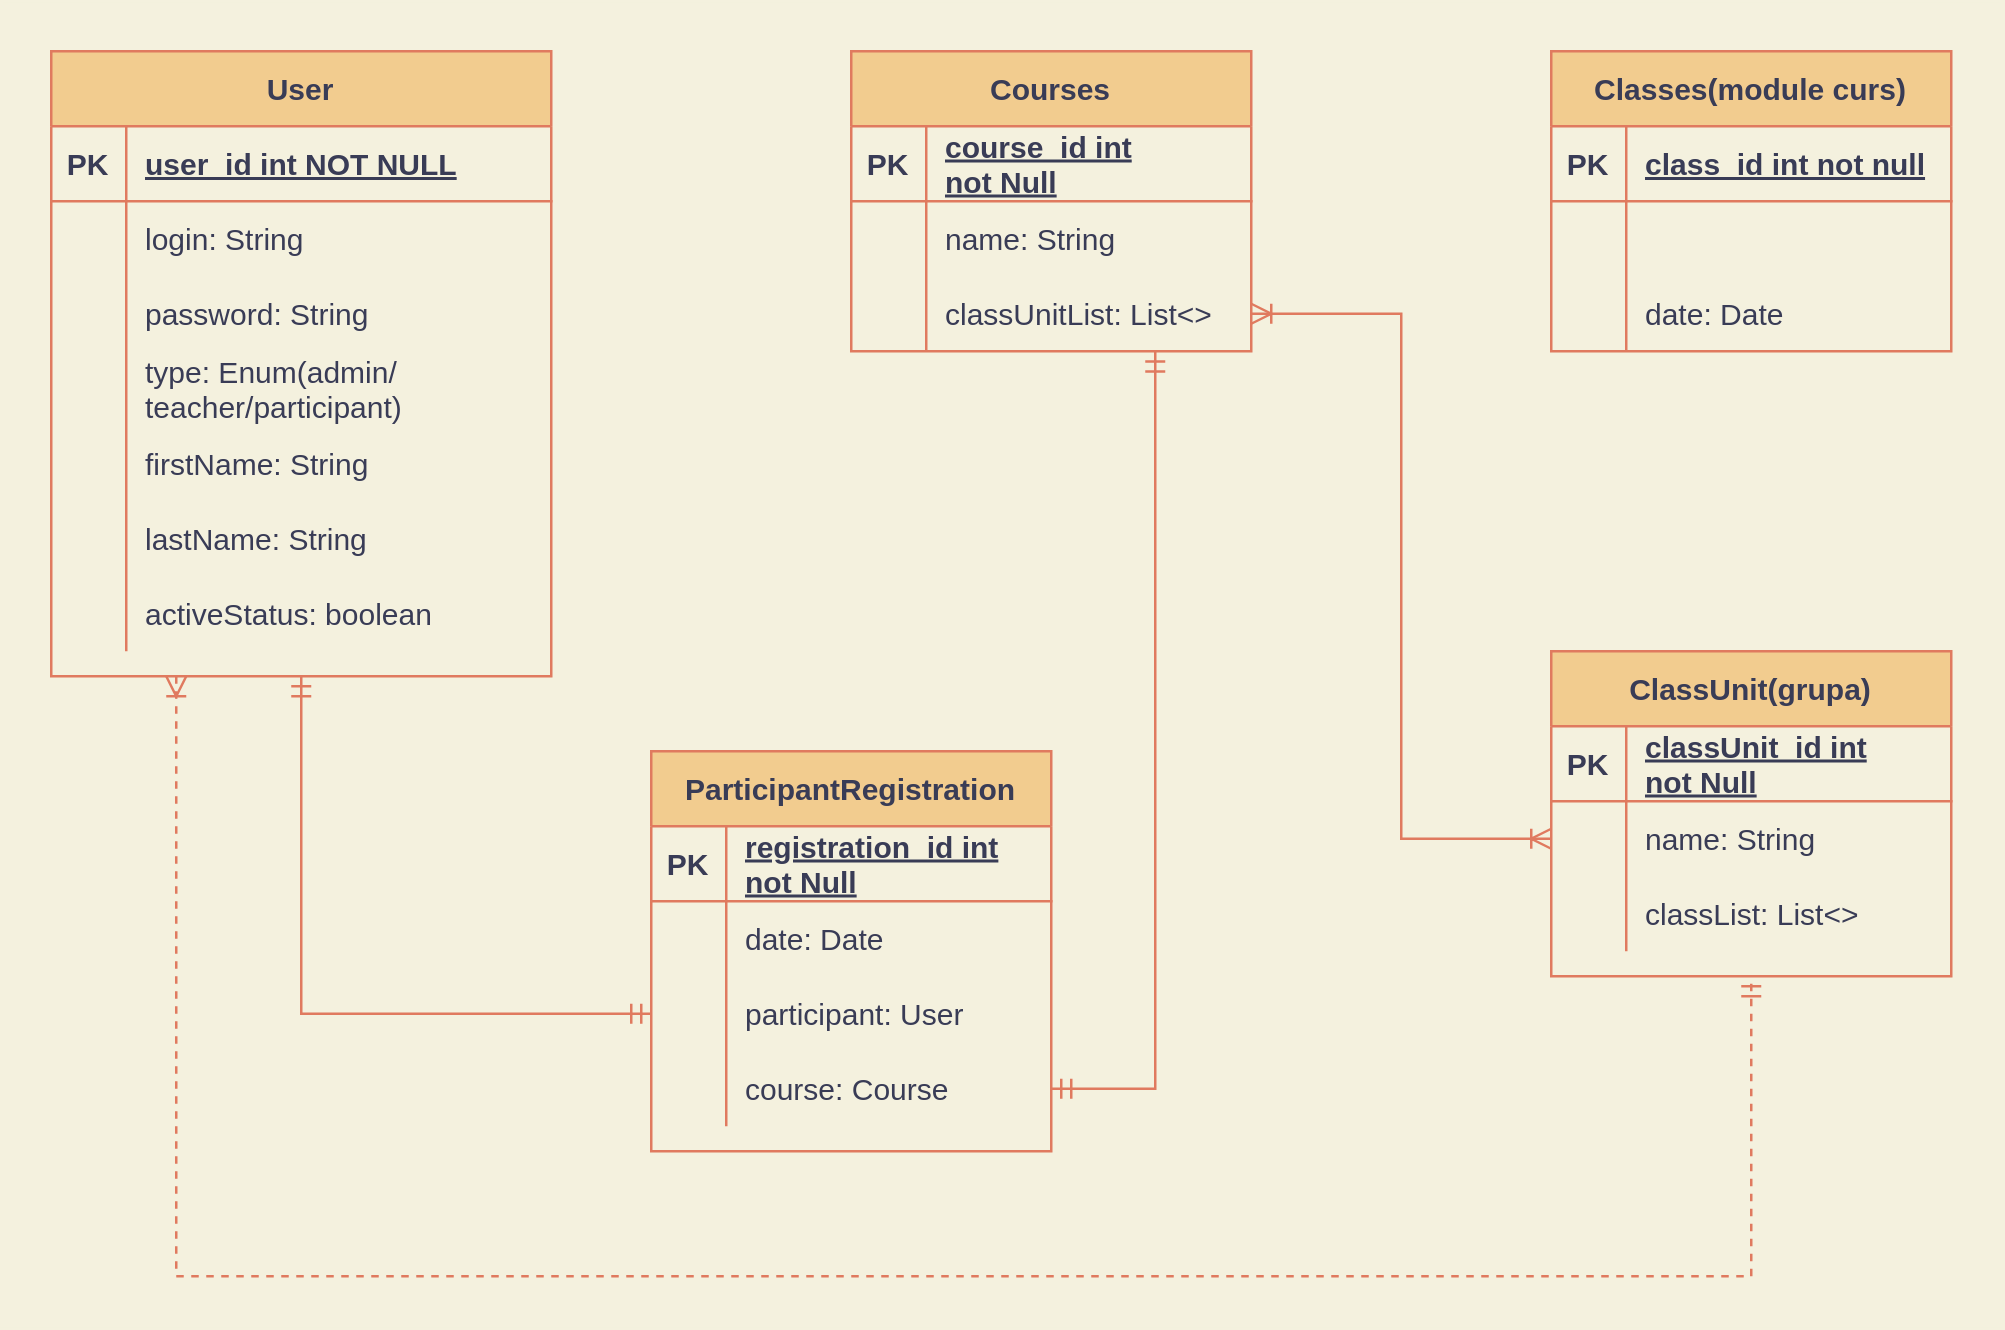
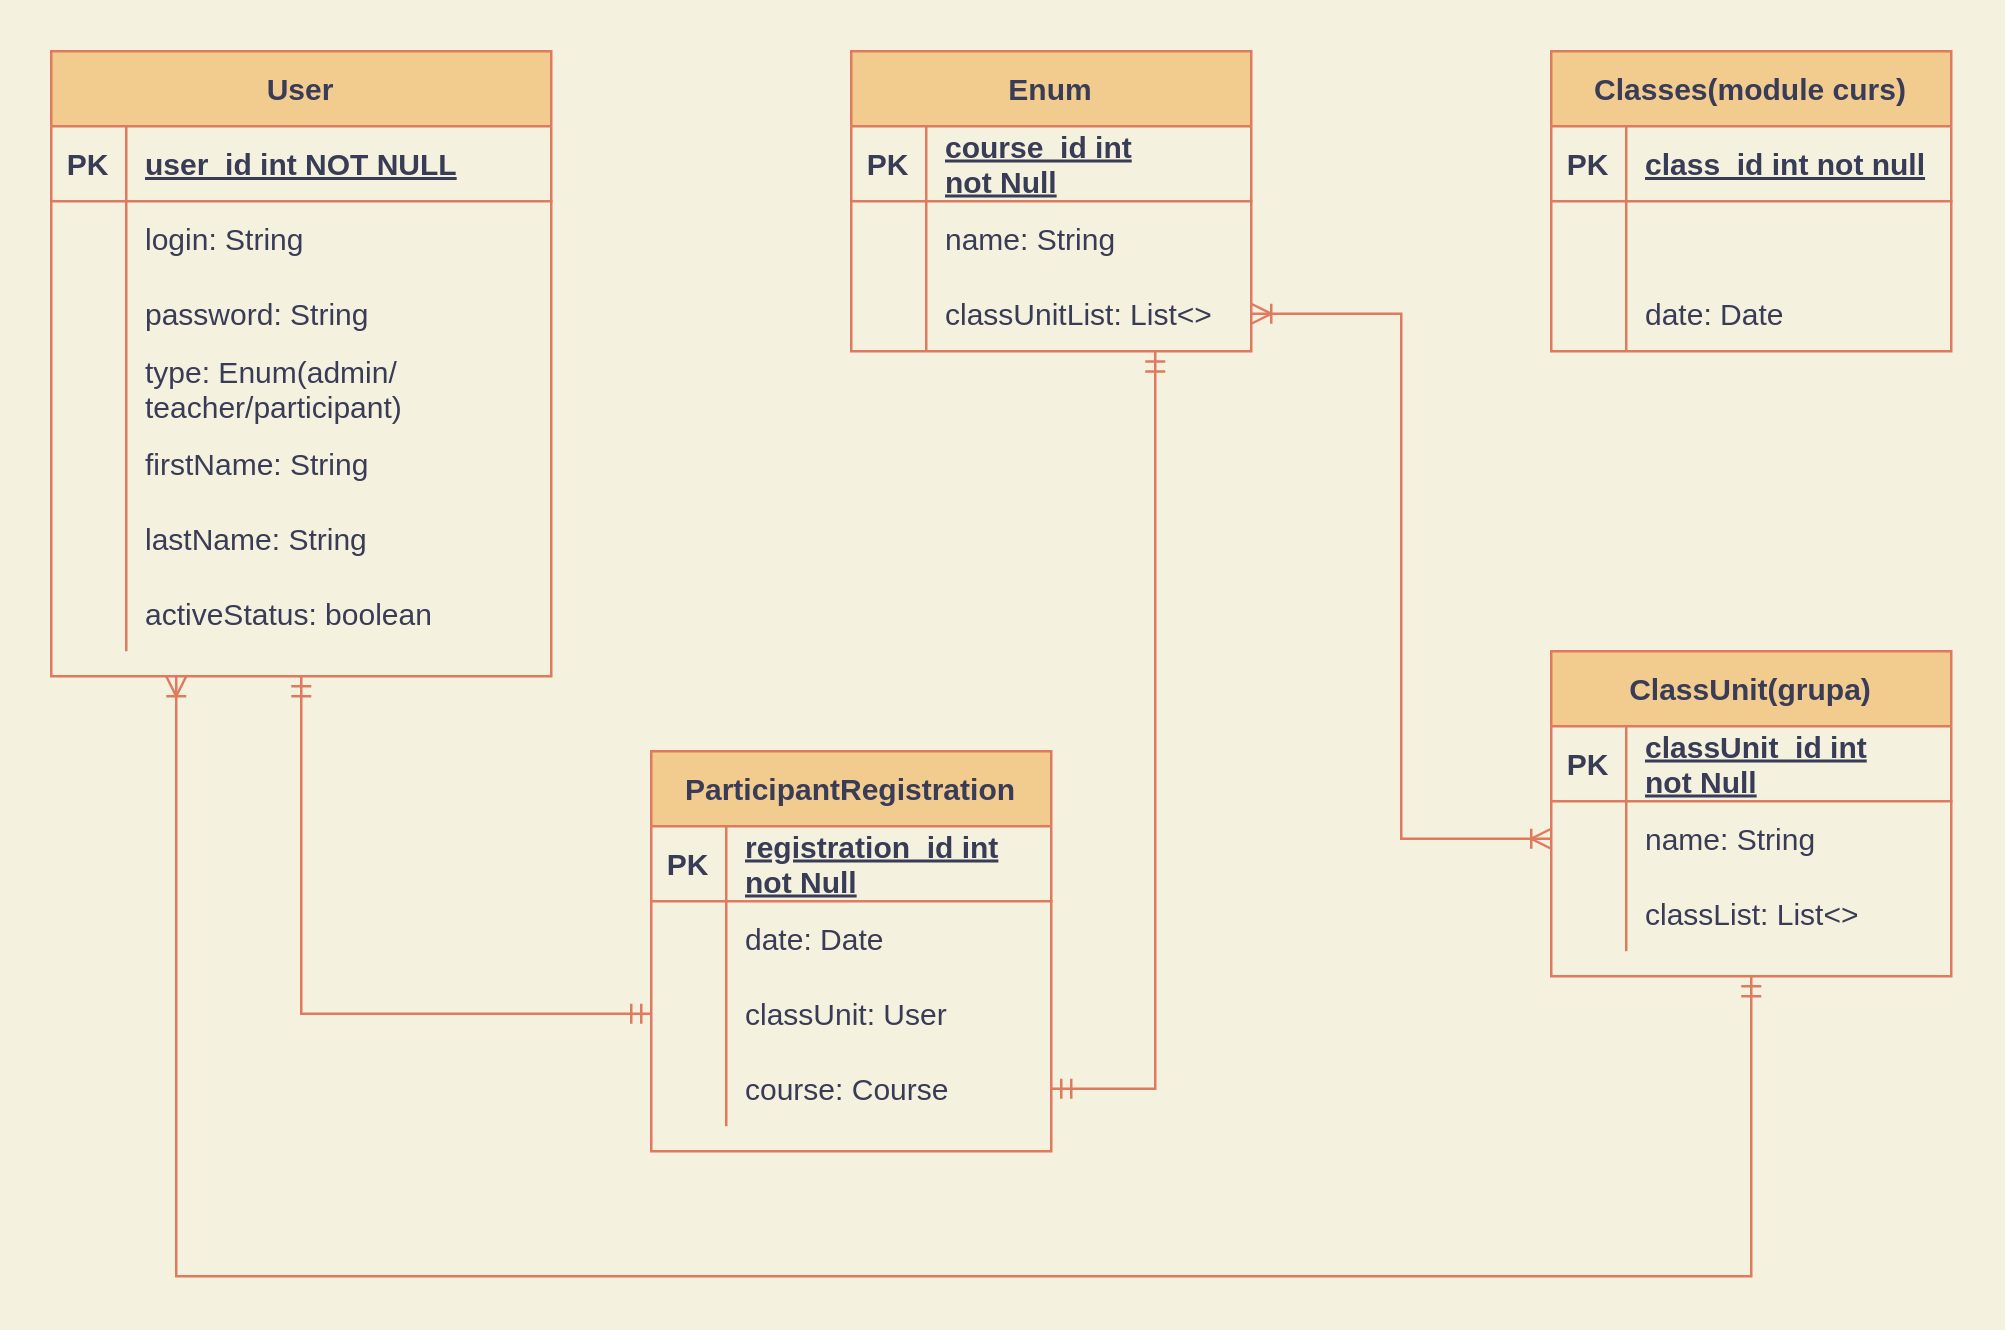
(1050, 90) -> (1050, 90)
(872, 1015) -> (855, 1015)
(814, 1276) -> (814, 1276)
